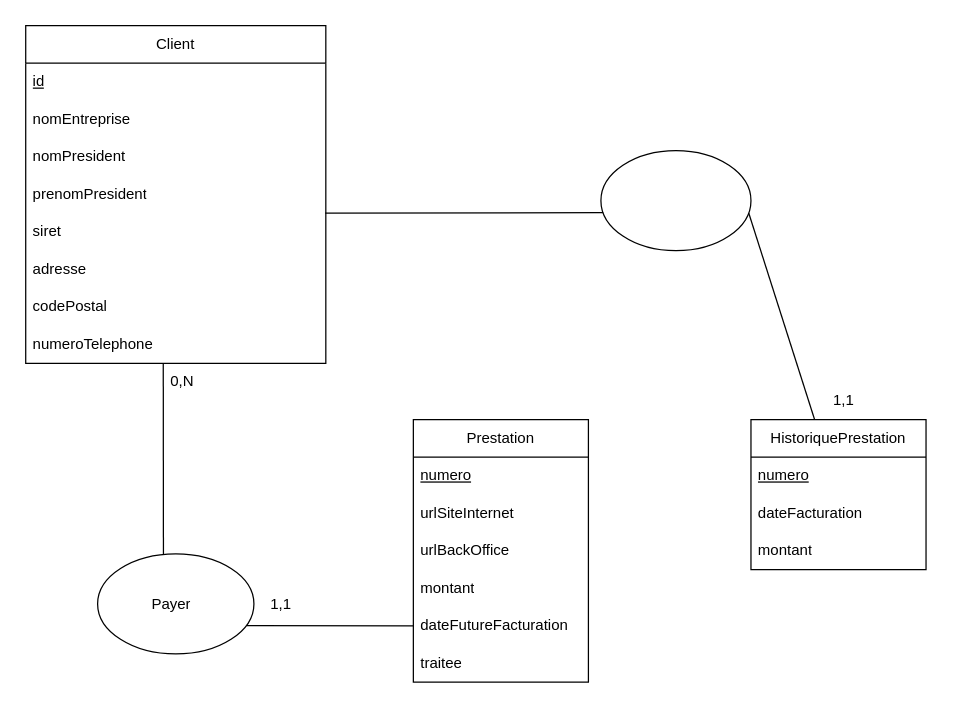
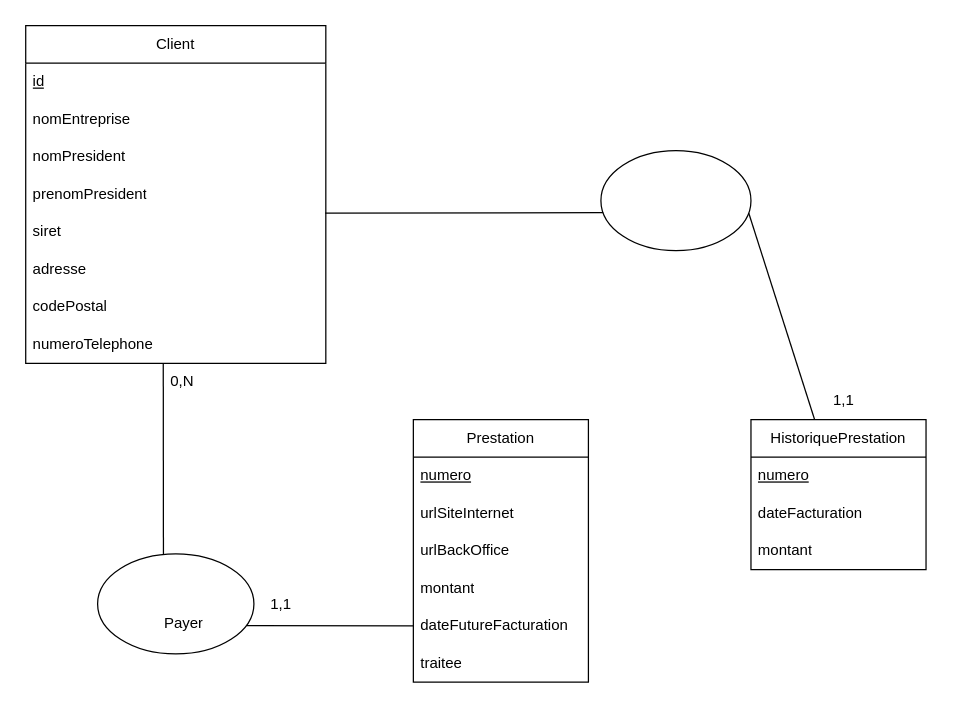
(176, 604) -> (188, 623)
